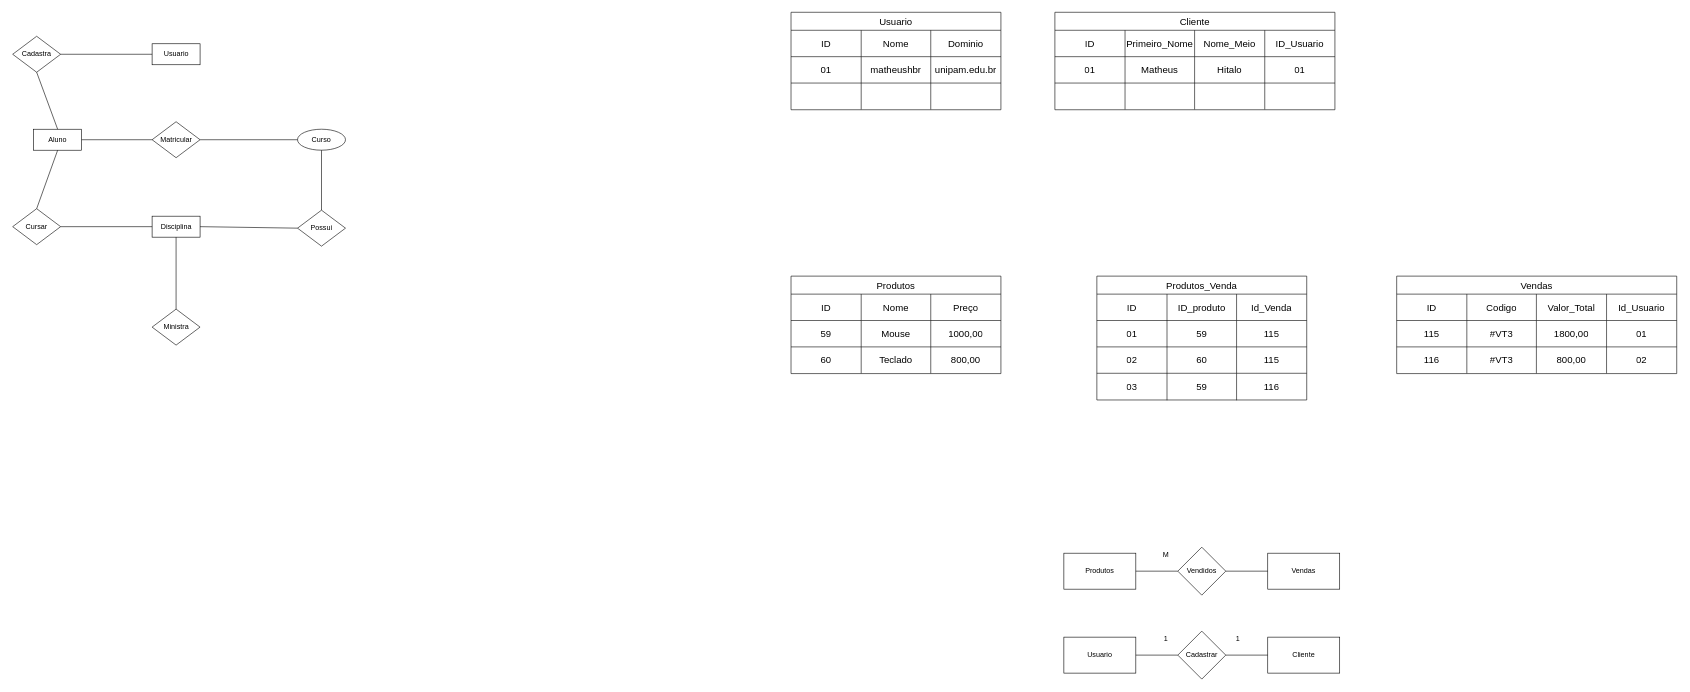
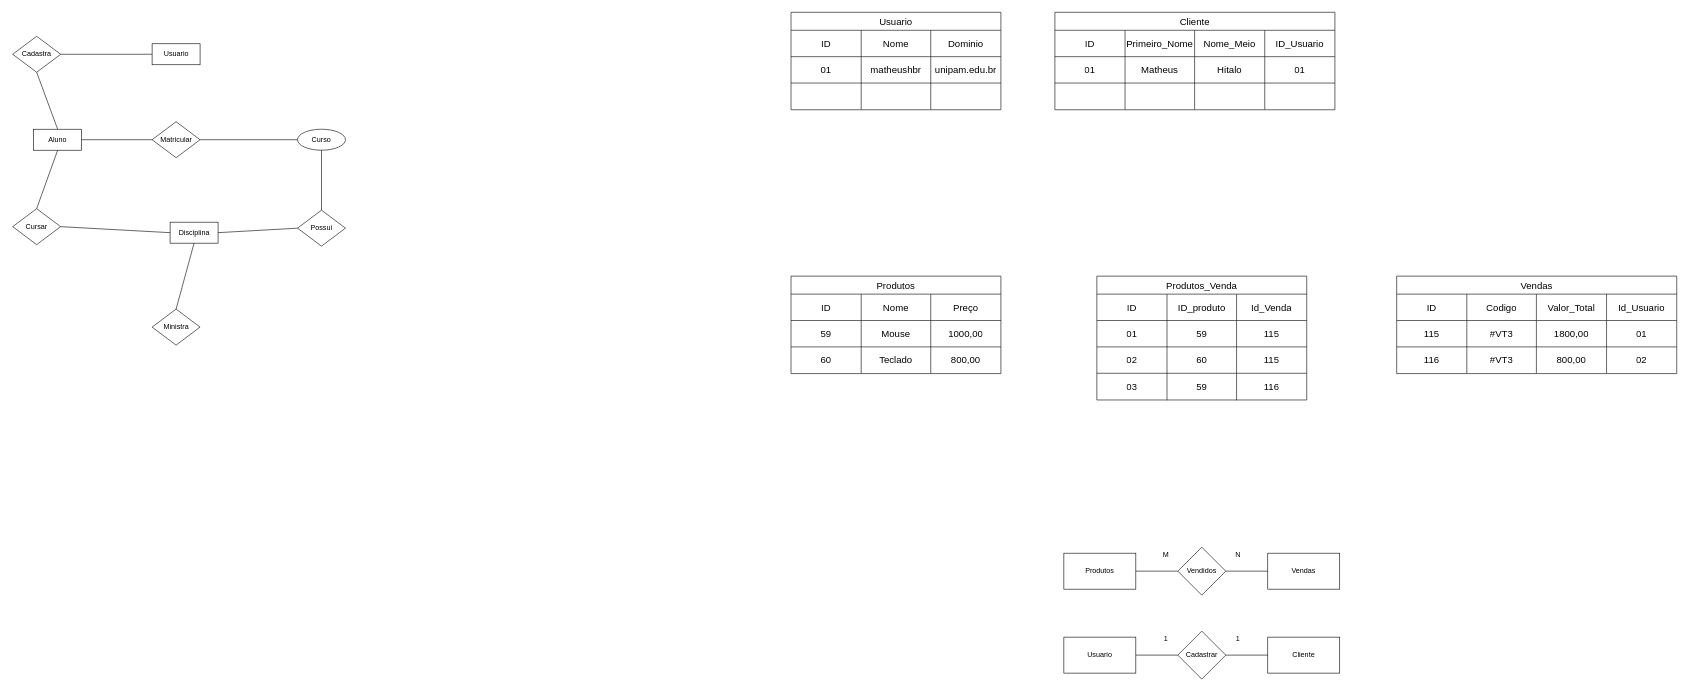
(176, 227) -> (194, 233)
none -> (1238, 555)
